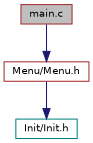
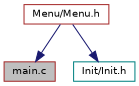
(47, 38) -> (51, 39)
